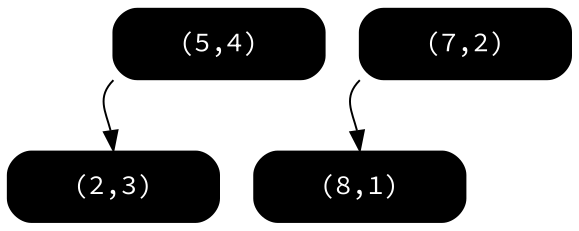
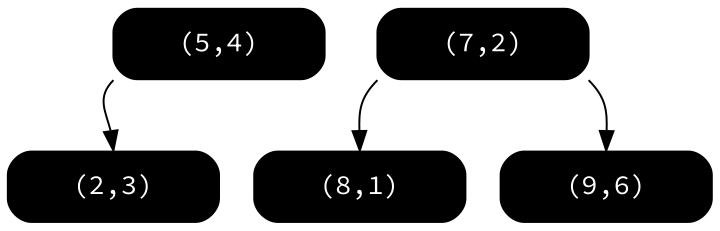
none -> (606, 187)
